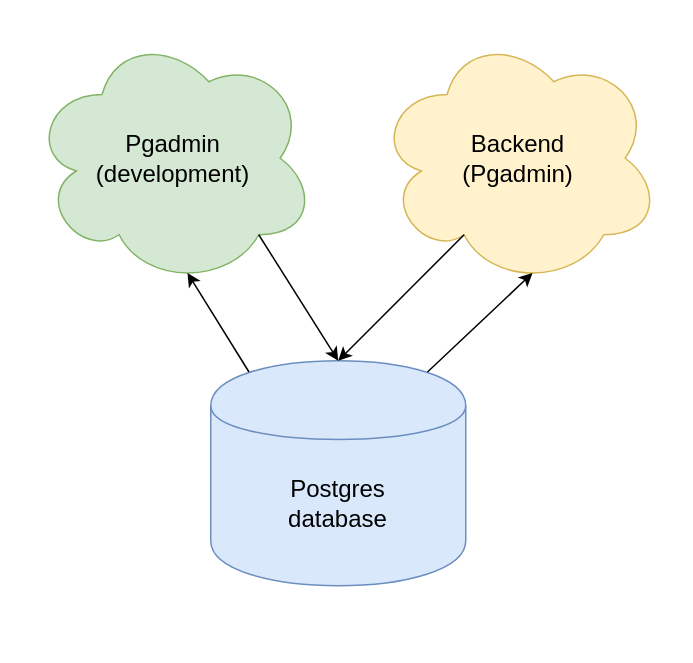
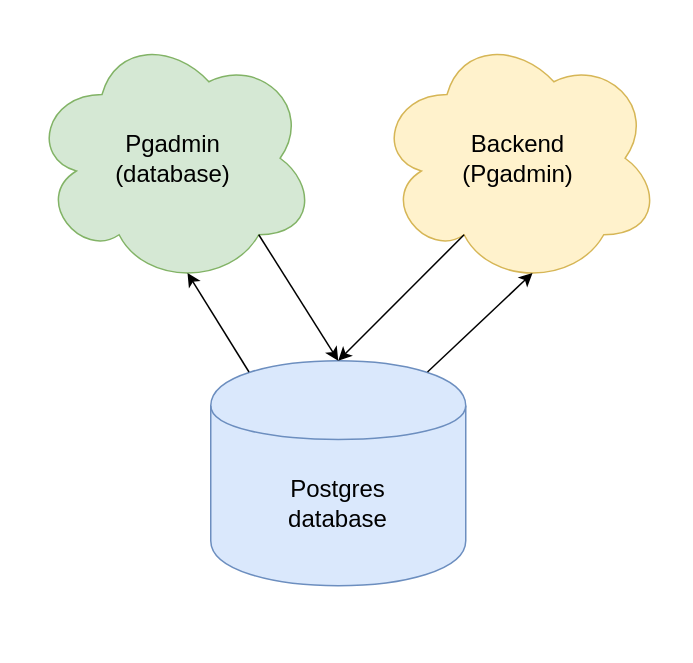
(173, 158) -> (173, 158)
